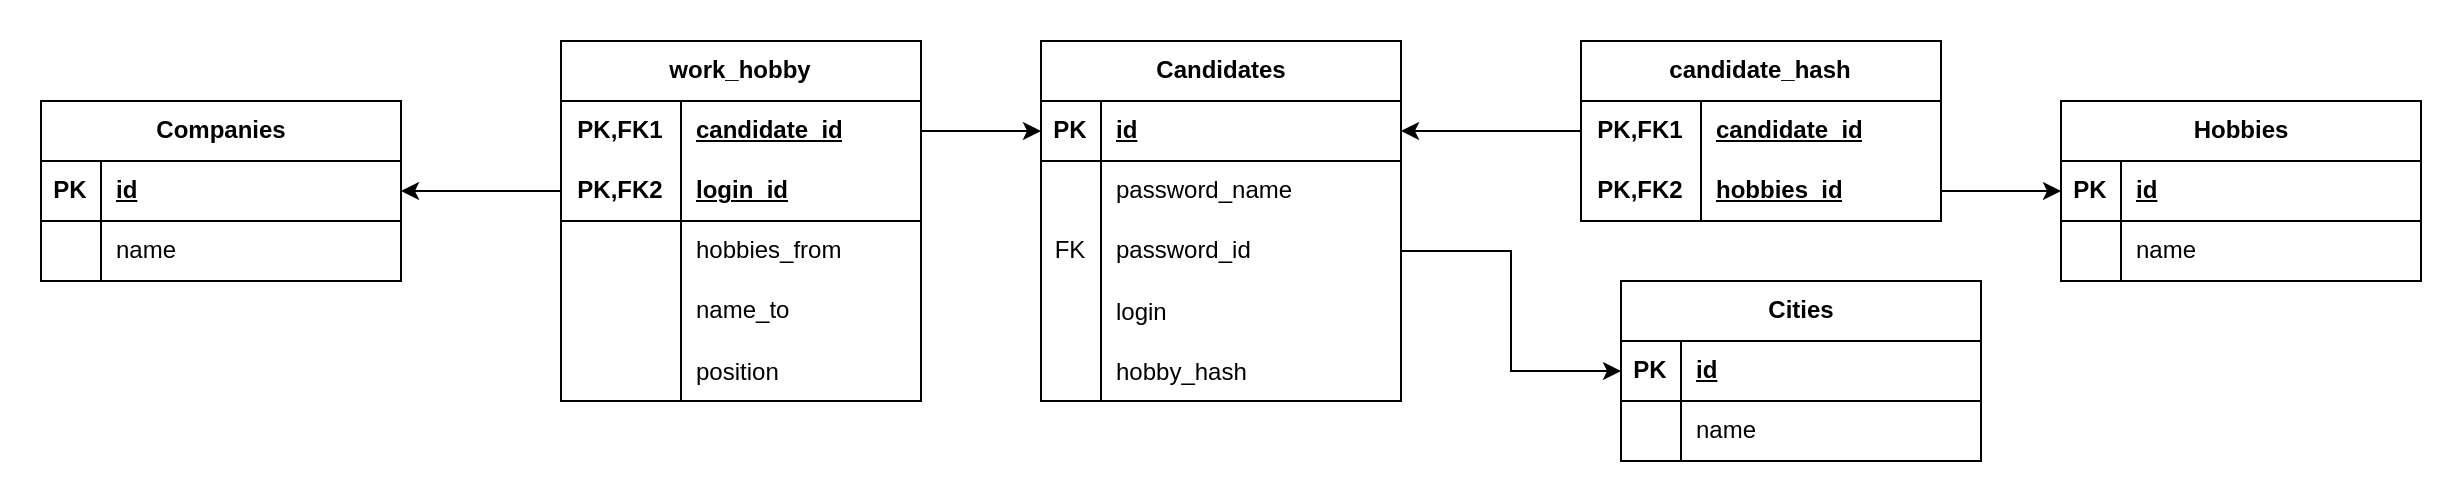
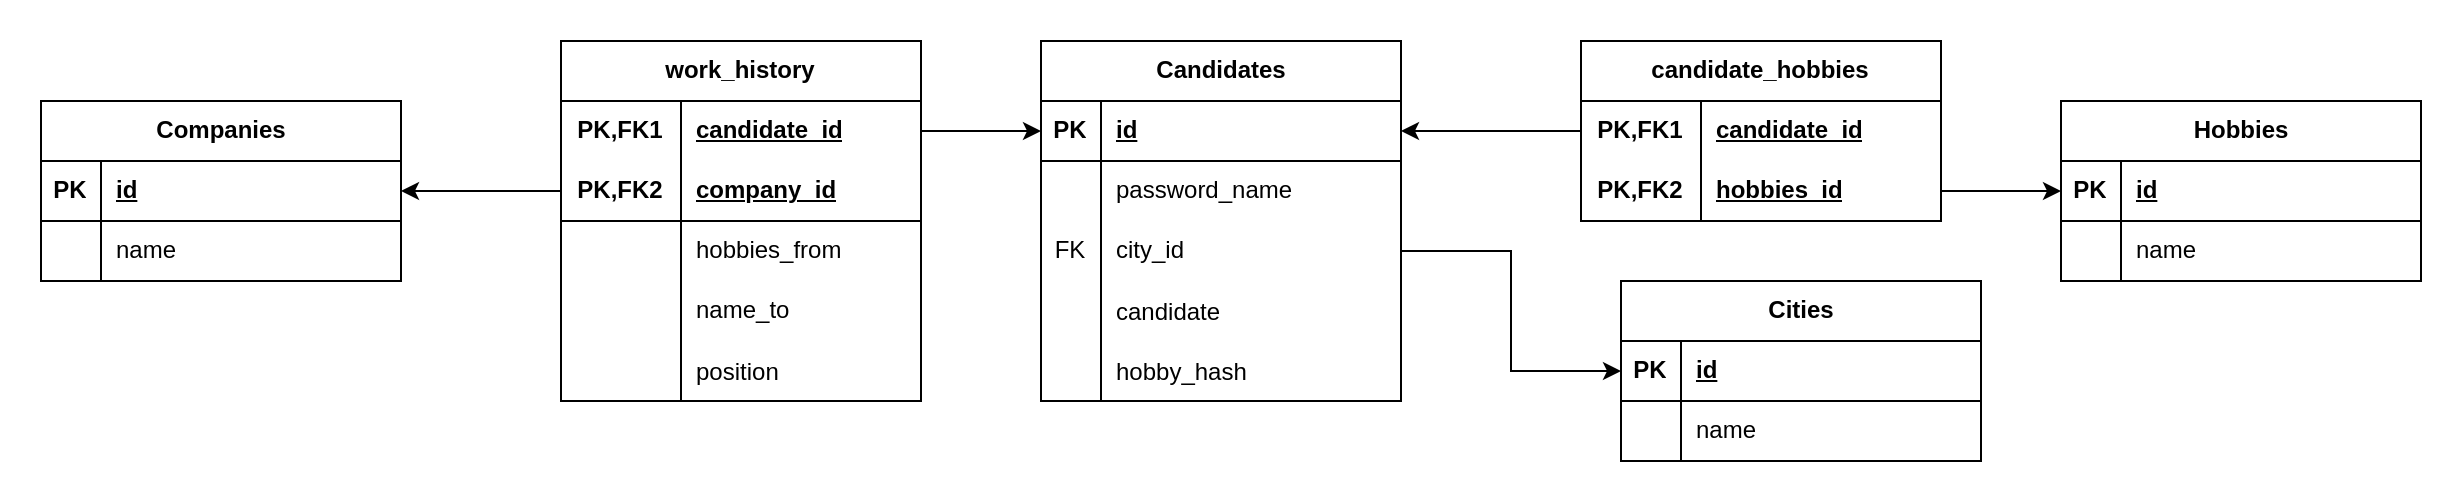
(741, 71) -> (741, 71)
(1761, 71) -> (1761, 71)
(741, 191) -> (761, 191)
(1188, 251) -> (1158, 251)
(1143, 312) -> (1173, 312)
